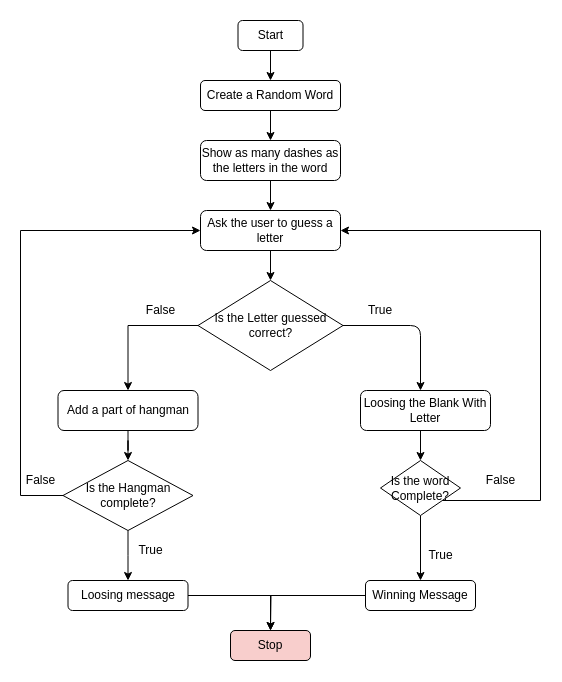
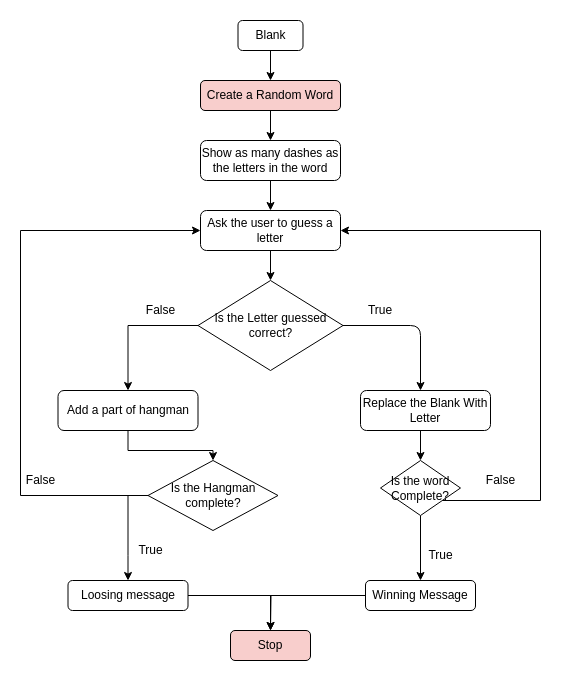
(271, 36) -> (271, 36)
(271, 96) -> (271, 96)
(426, 411) -> (426, 411)
(128, 496) -> (213, 496)
